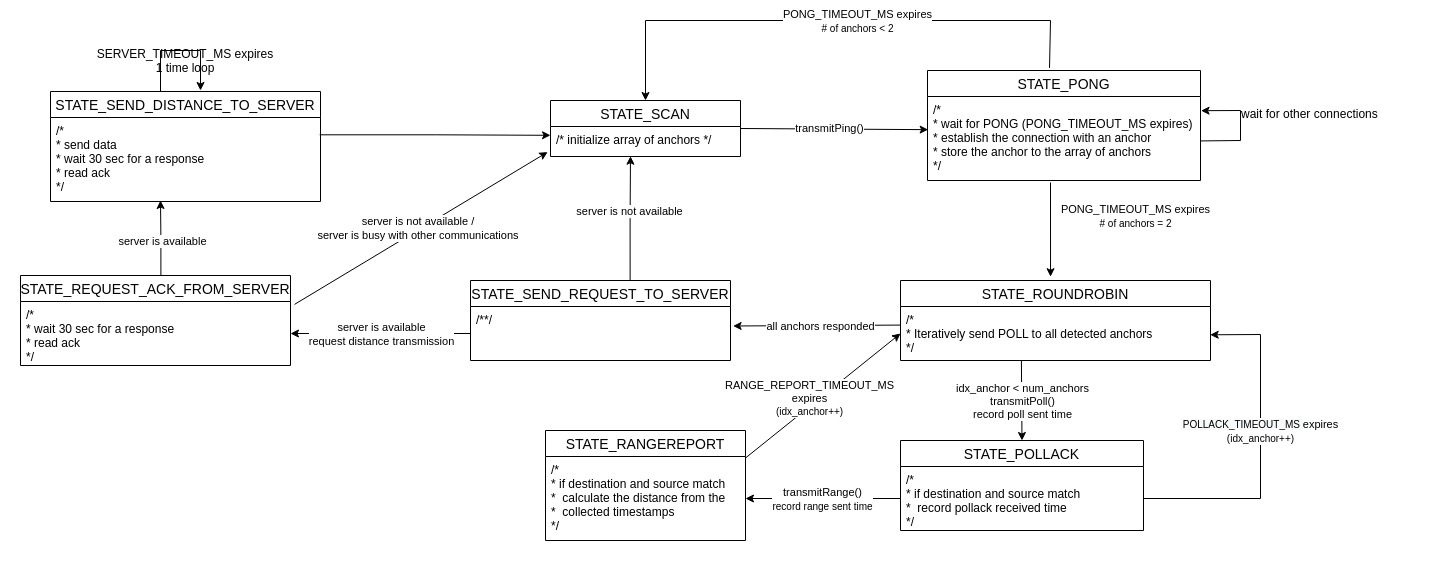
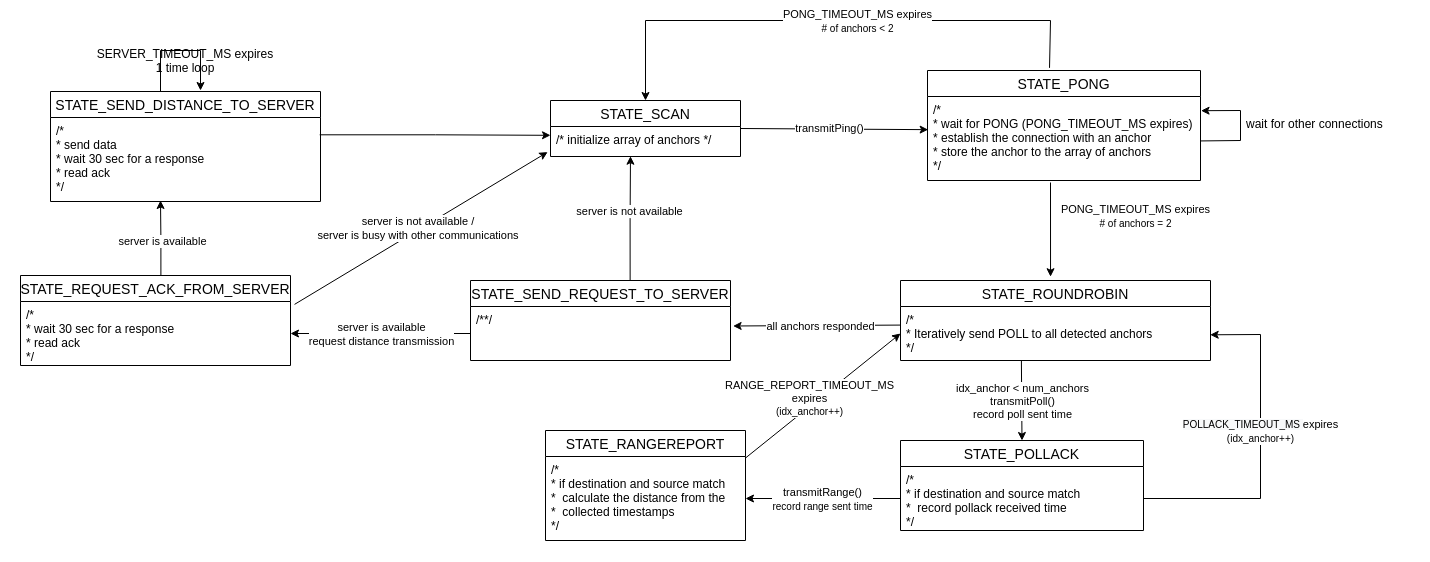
(1320, 116) -> (1325, 126)
